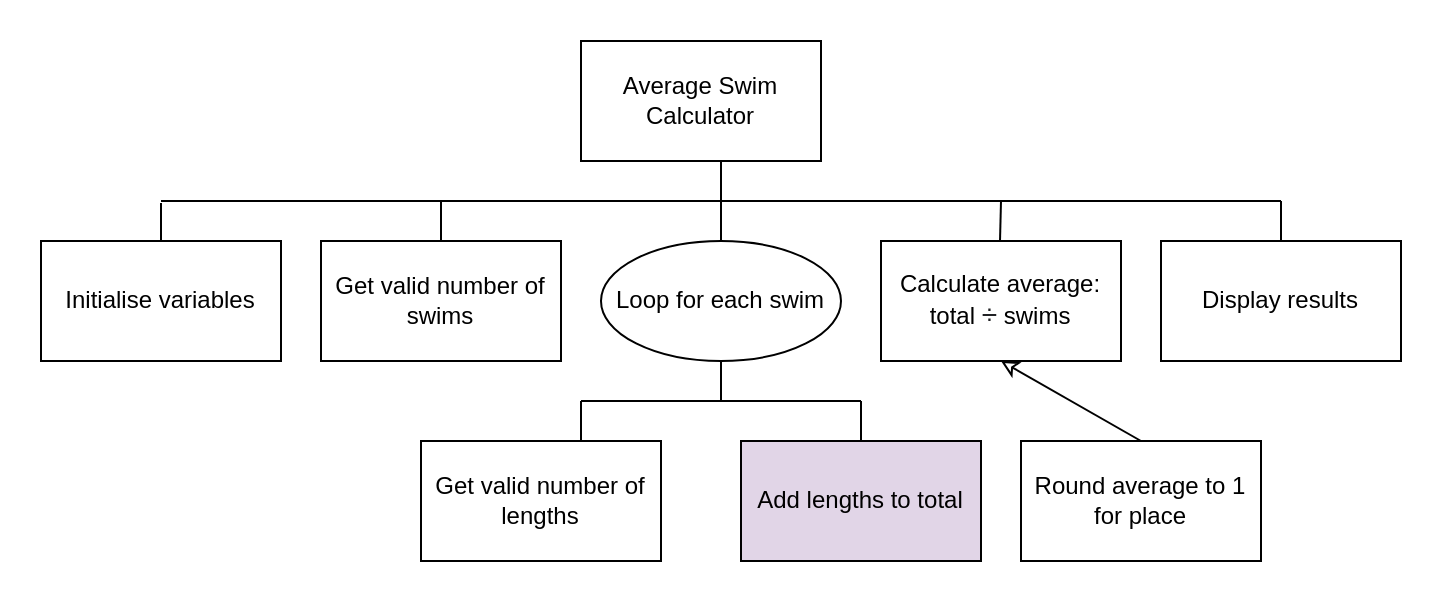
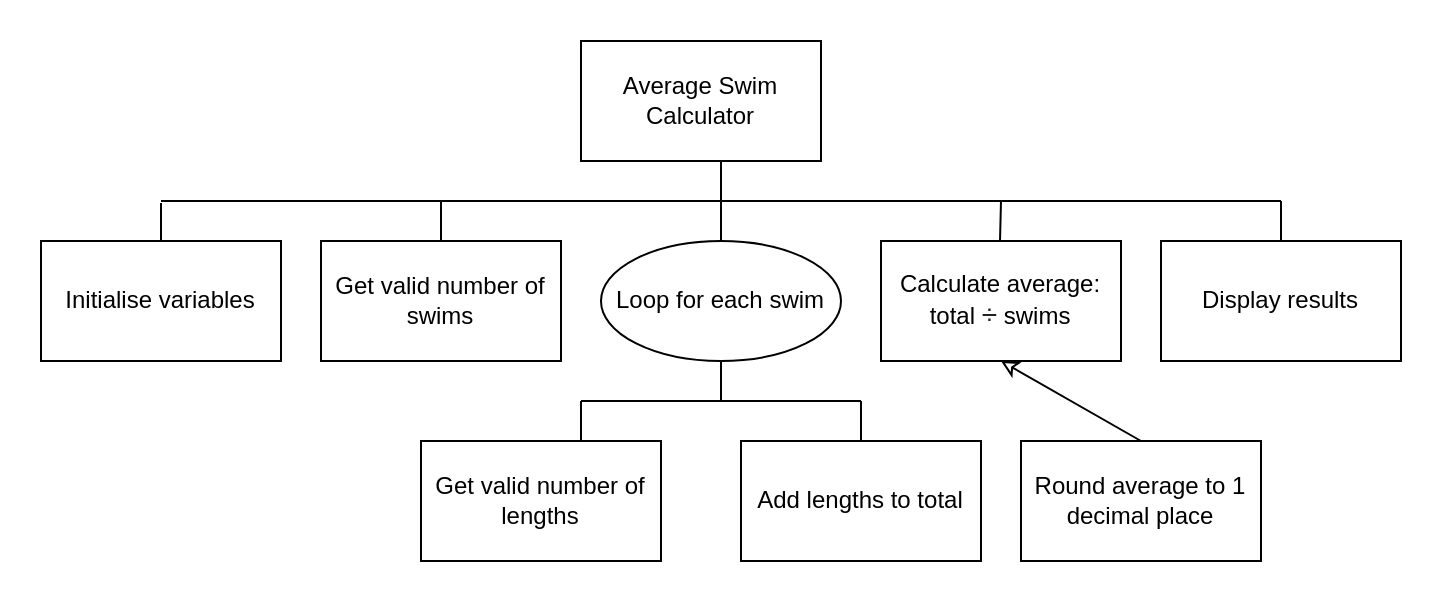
(861, 501) -> (861, 501)
(1141, 501) -> (1141, 501)
